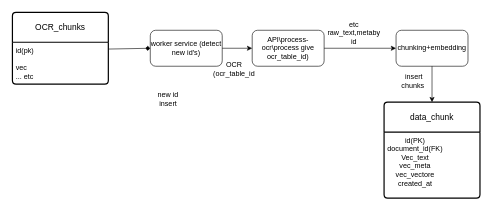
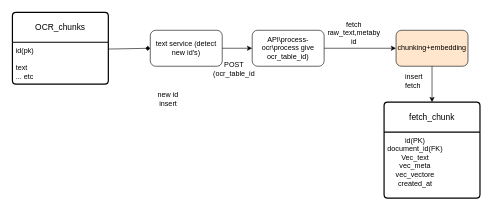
(354, 33) -> (354, 33)
(186, 48) -> (186, 48)
(432, 48) -> (432, 48)
(27, 59) -> (27, 59)
(234, 69) -> (234, 69)
(414, 81) -> (414, 81)
(432, 117) -> (432, 117)
